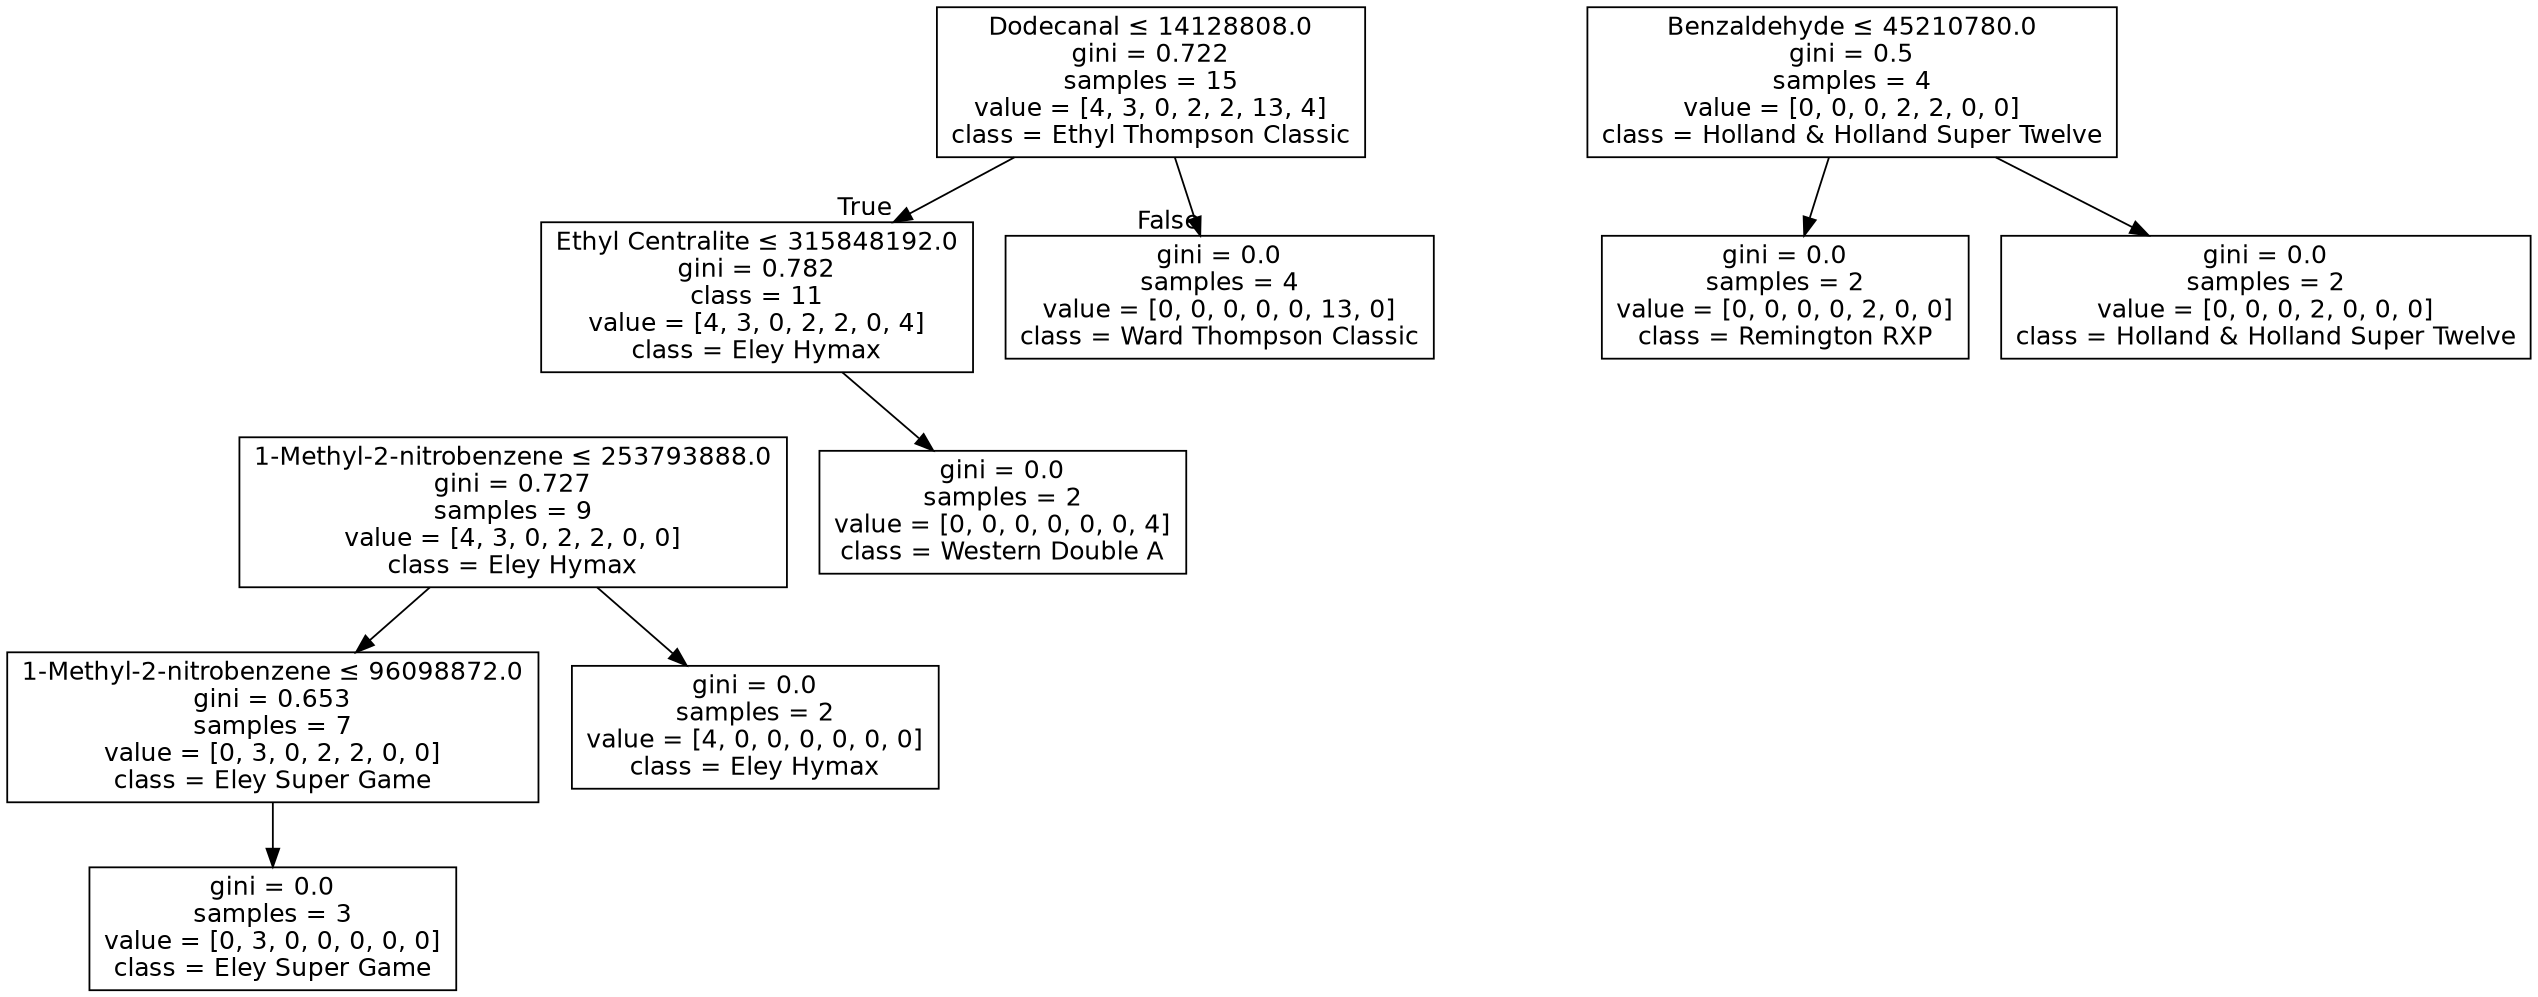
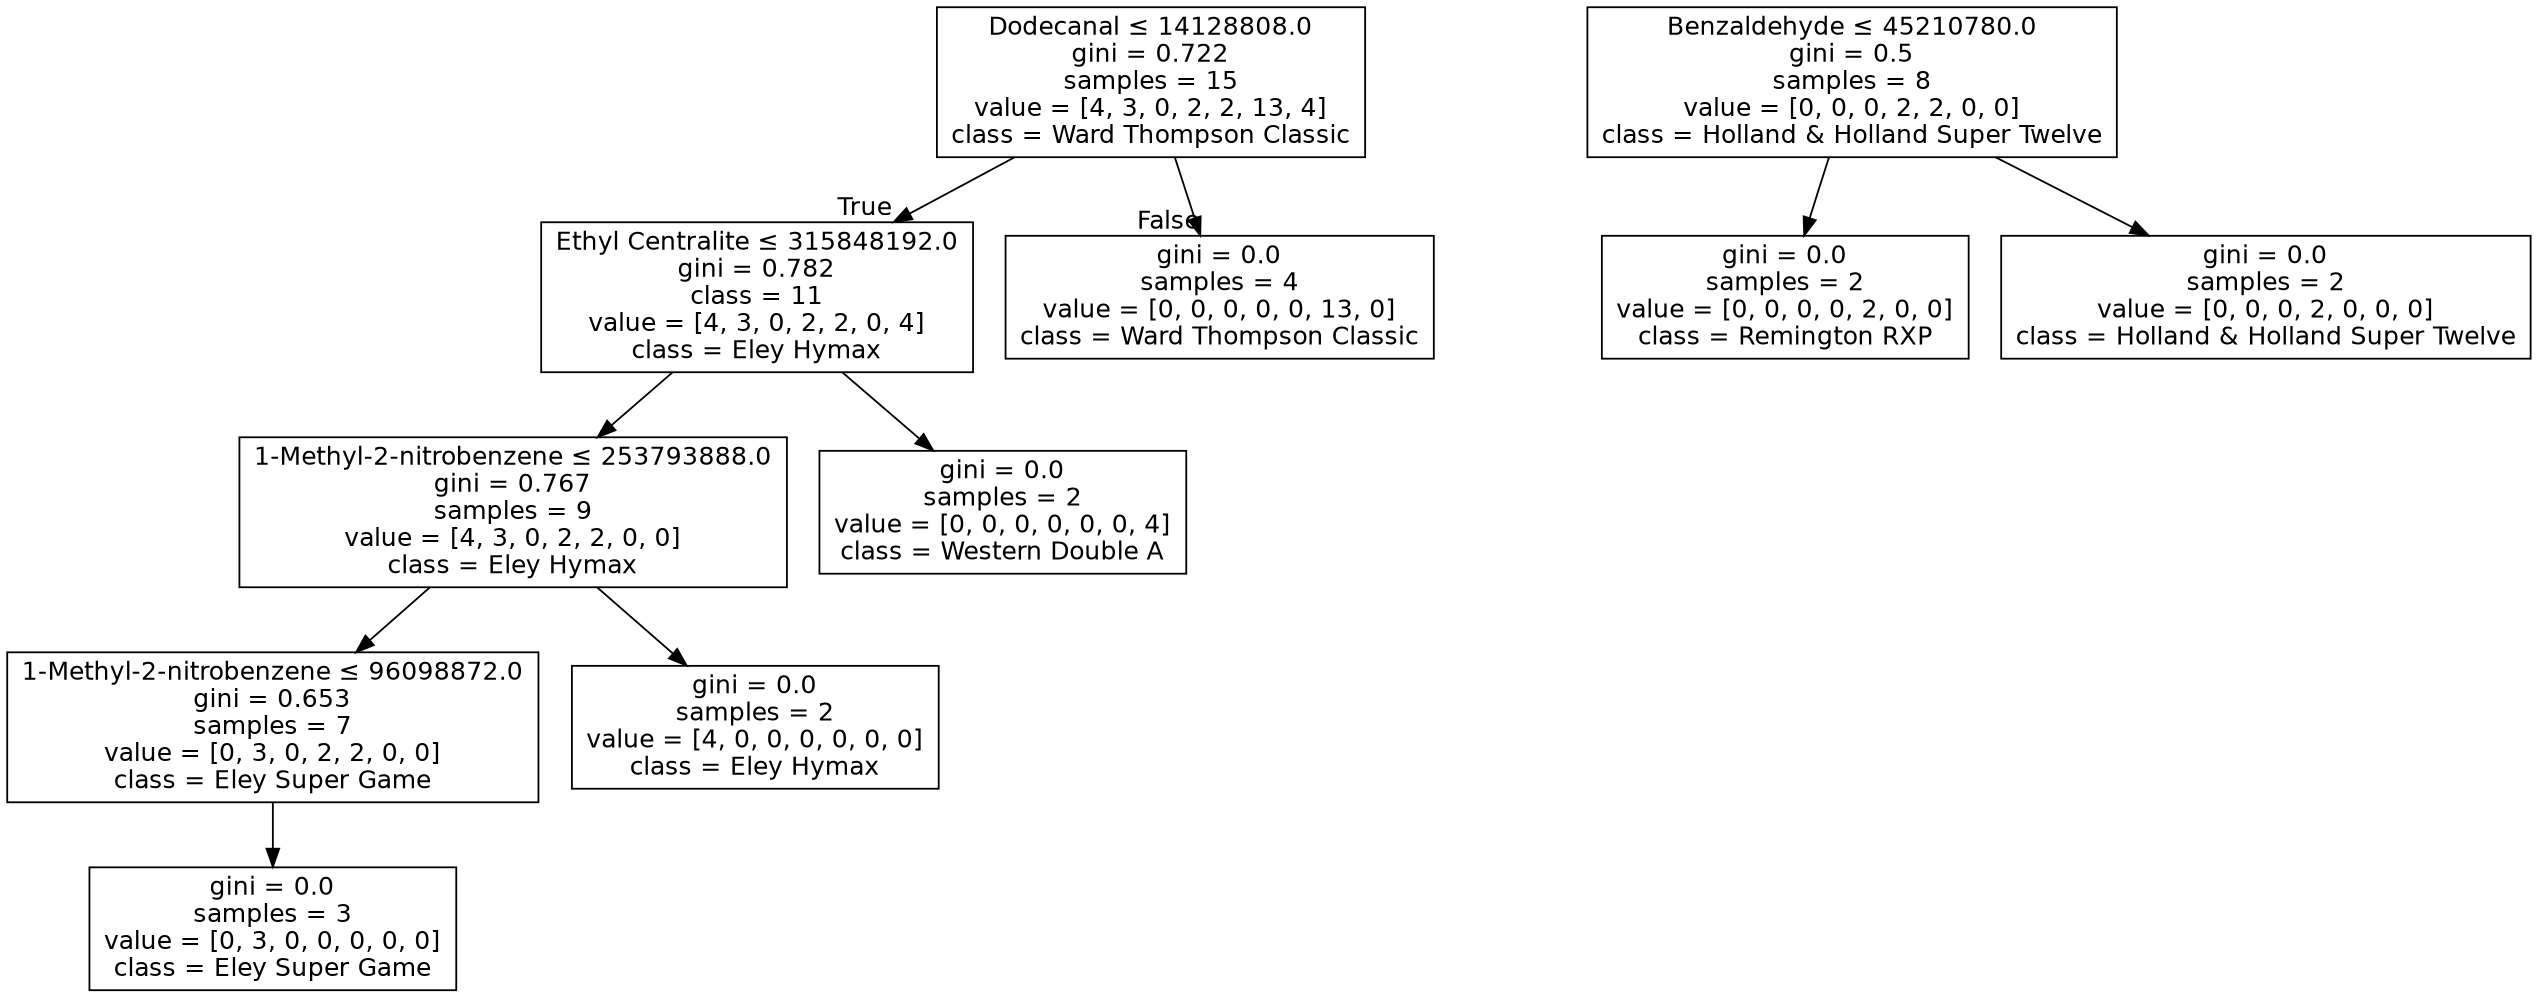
(1852, 81) -> (1852, 81)
(1151, 136) -> (1151, 136)
none -> (642, 399)
(513, 484) -> (513, 484)
